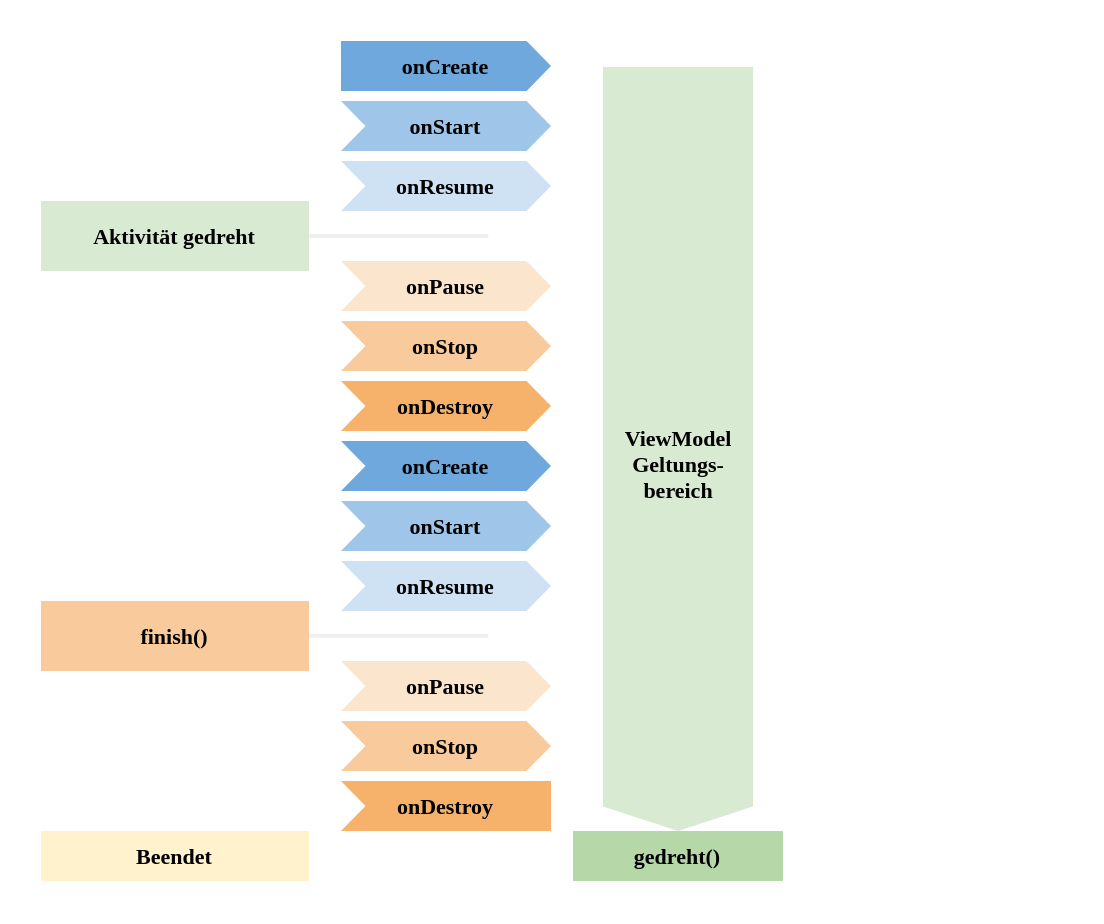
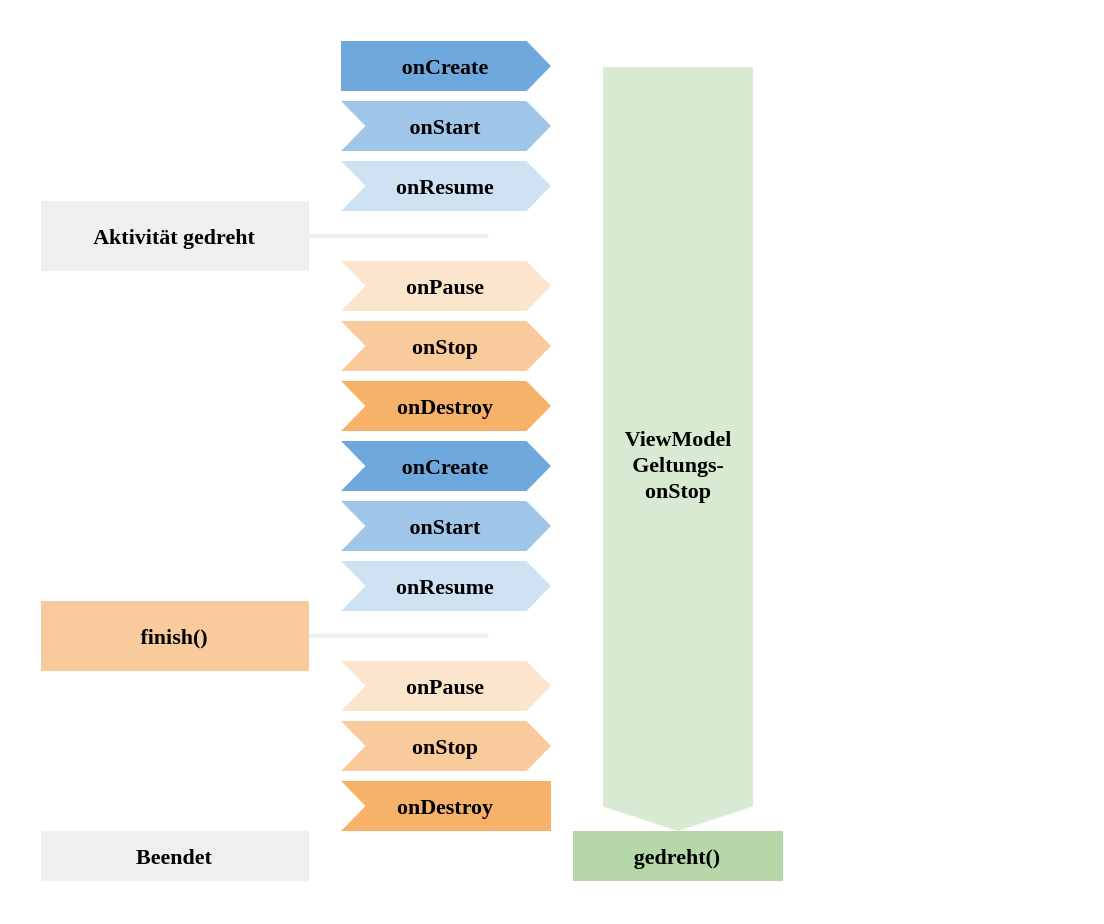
(175, 236) -> (175, 236)
(679, 465) -> (679, 465)
(175, 856) -> (175, 856)
